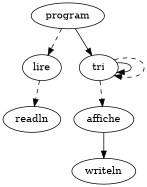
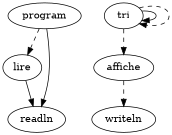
(82, 39) -> (49, 65)
(38, 90) -> (28, 90)
(104, 142) -> (124, 90)
